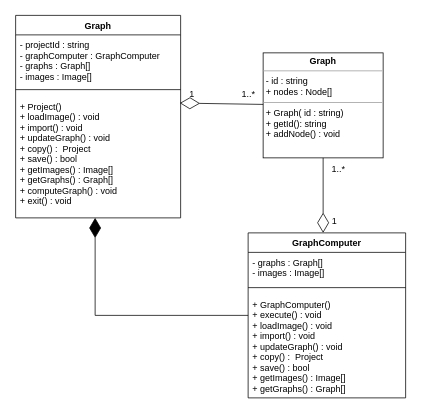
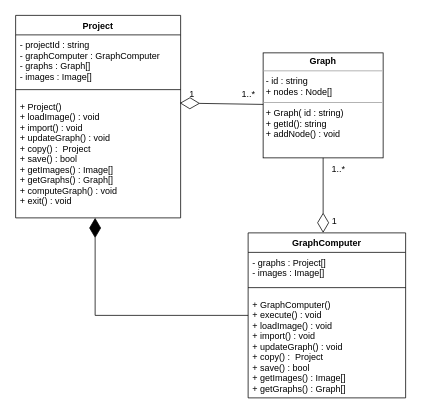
(98, 26) -> (98, 26)
(293, 263) -> (298, 263)
